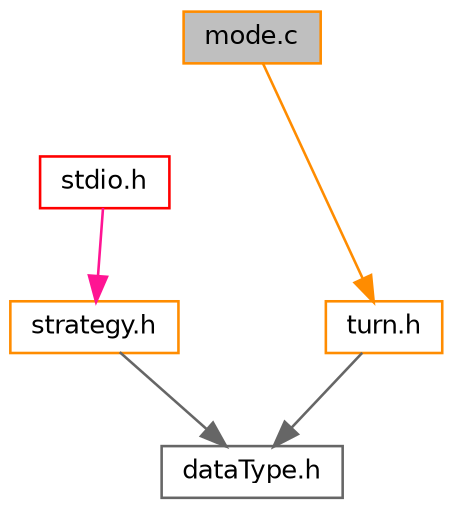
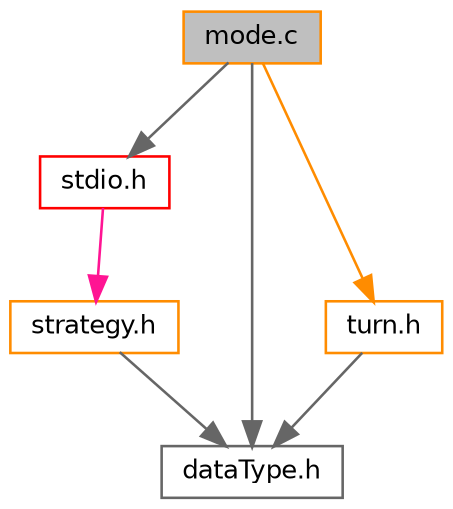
none -> (188, 101)
none -> (252, 242)
